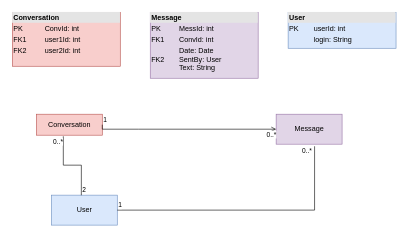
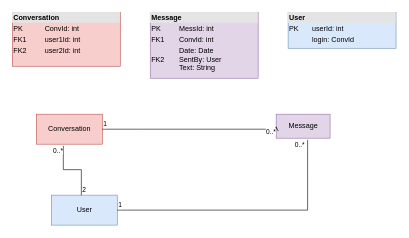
(312, 25) -> (312, 25)
(69, 125) -> (69, 129)
(309, 129) -> (303, 126)
